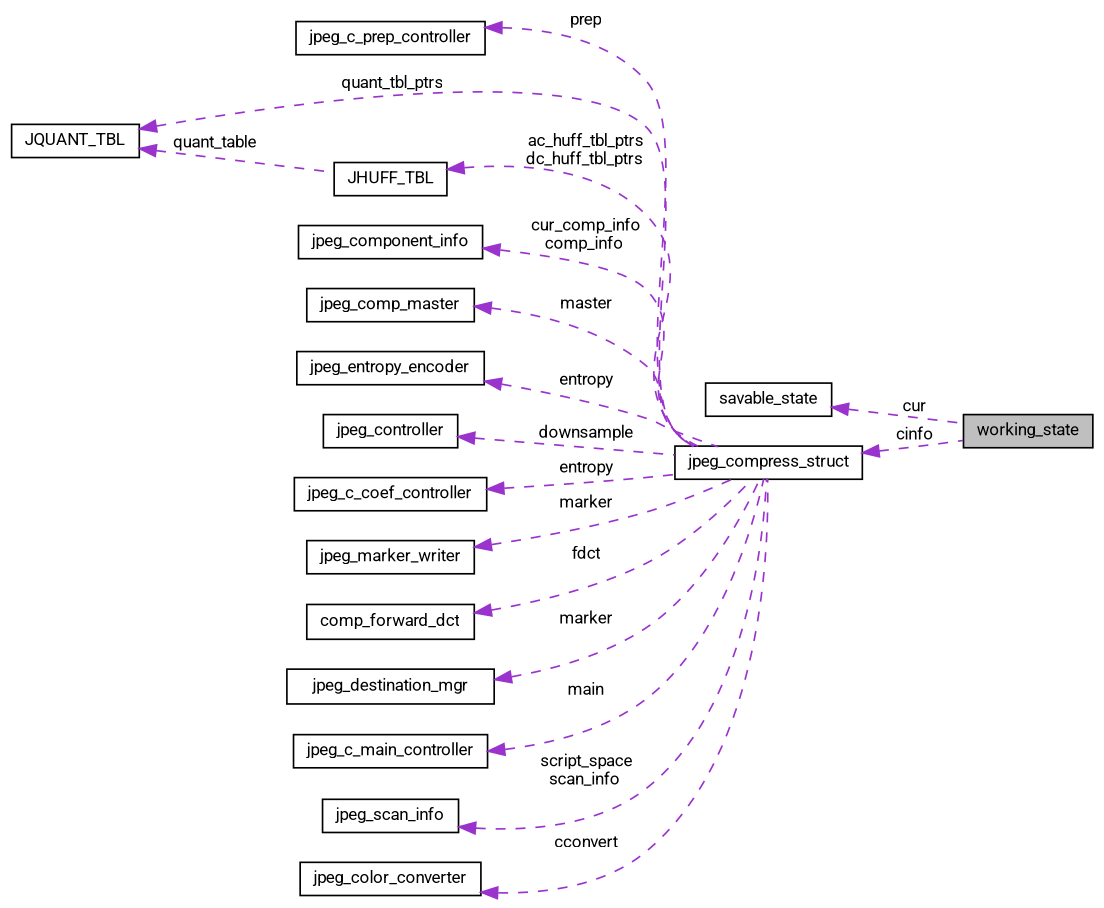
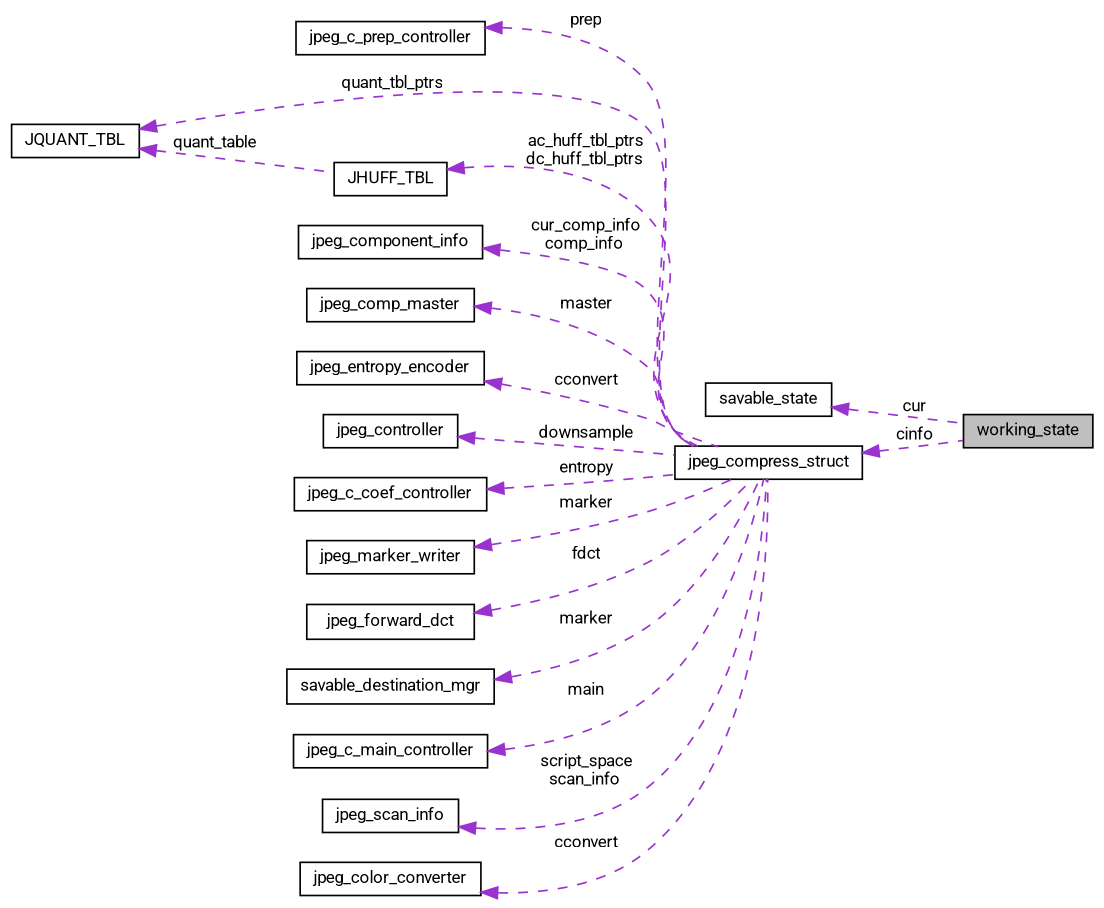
(585, 381) -> (585, 381)
(391, 622) -> (391, 622)
(391, 687) -> (391, 687)
